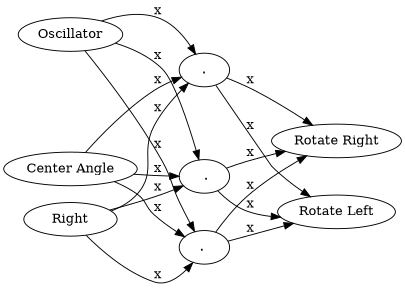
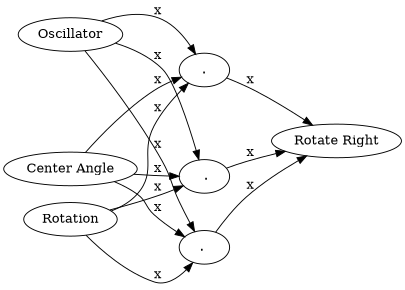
(337, 212) -> none
(70, 219) -> (70, 219)
